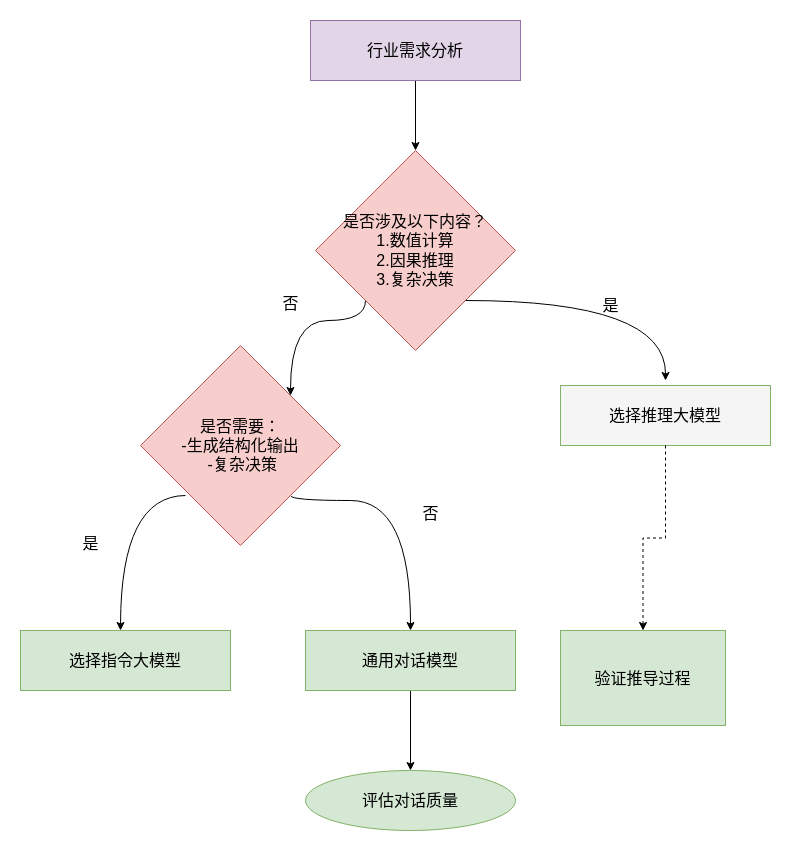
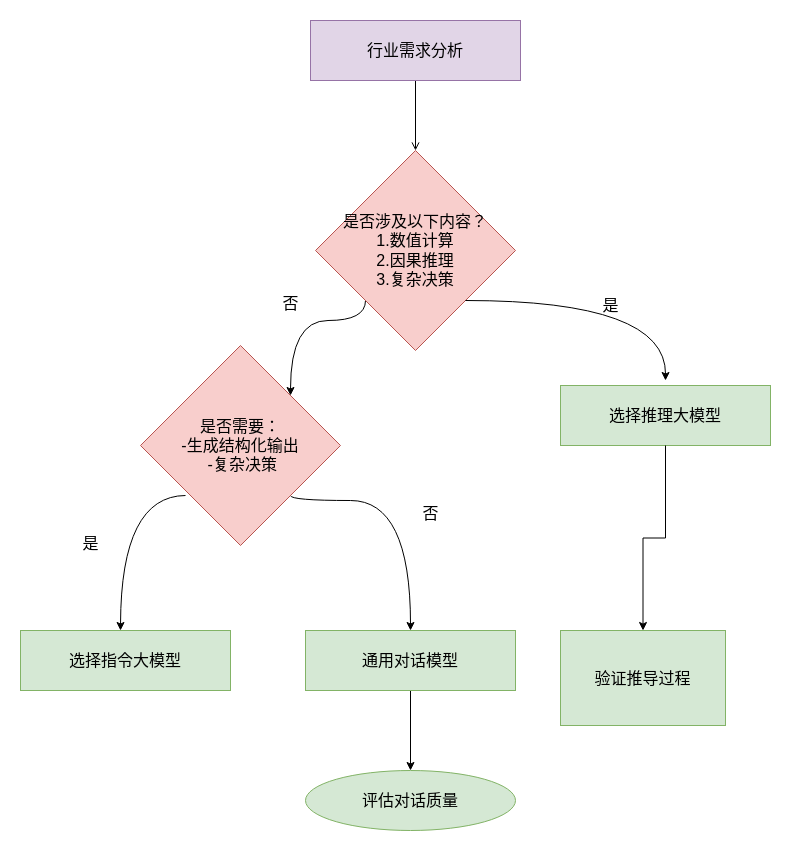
(416, 142) -> (416, 143)
(666, 416) -> (666, 416)
(658, 538) -> (658, 538)
